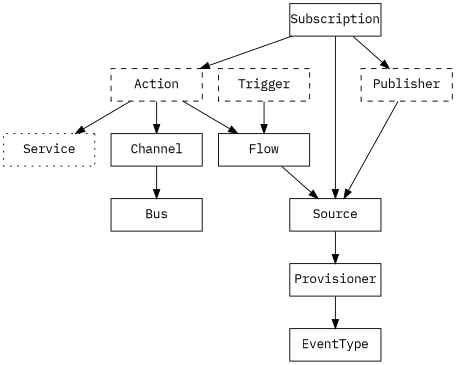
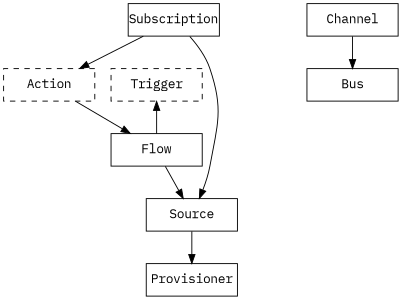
(407, 85) -> none
(157, 113) -> none
(264, 113) -> (157, 122)
(49, 150) -> none
(335, 345) -> none
